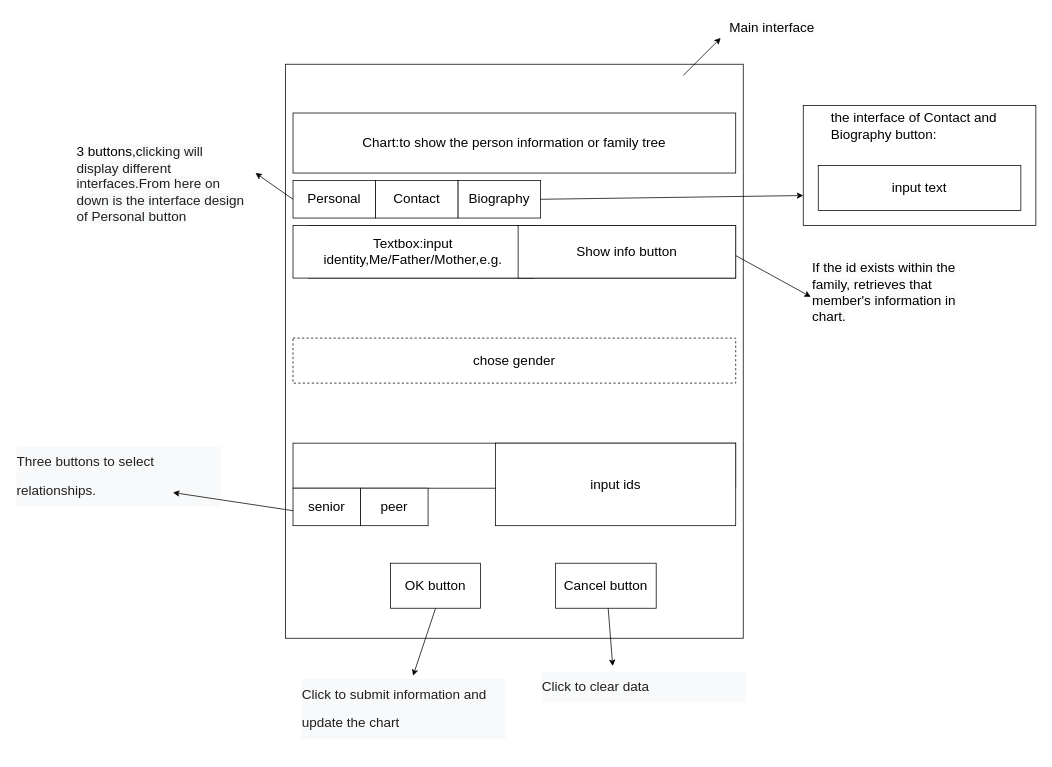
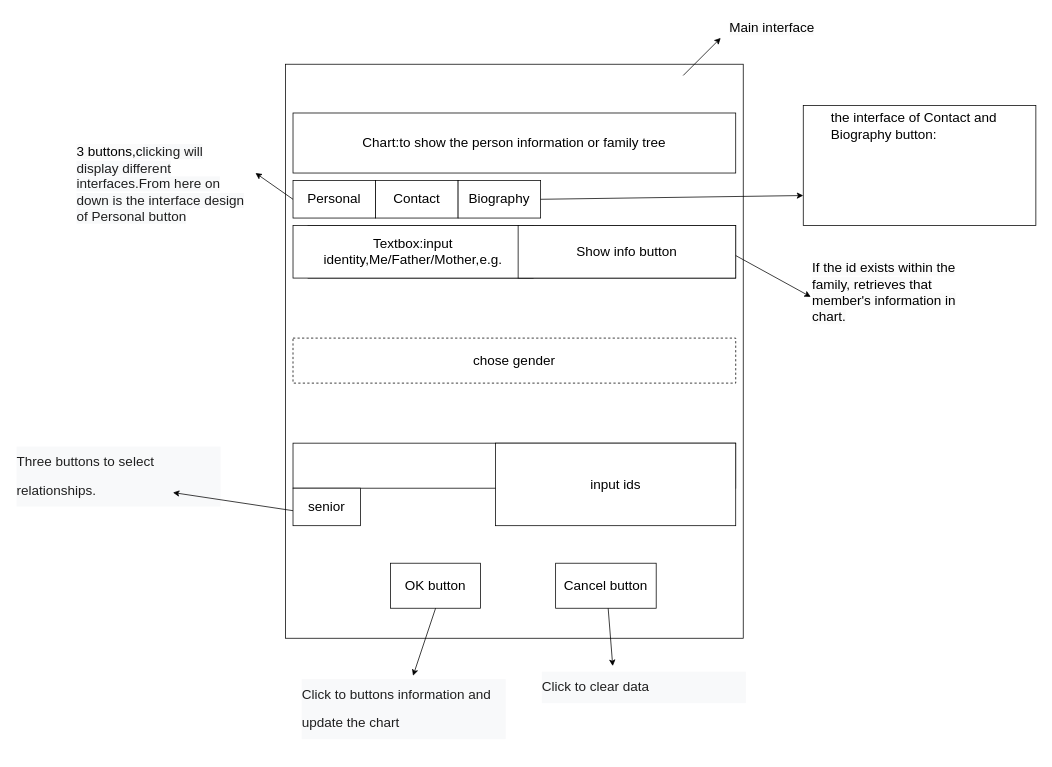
(919, 188) -> none
(394, 507) -> none
(409, 686) -> (412, 686)
